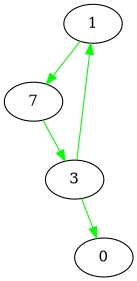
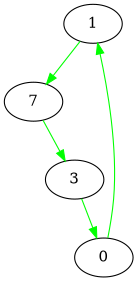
(83, 107) -> (114, 146)
